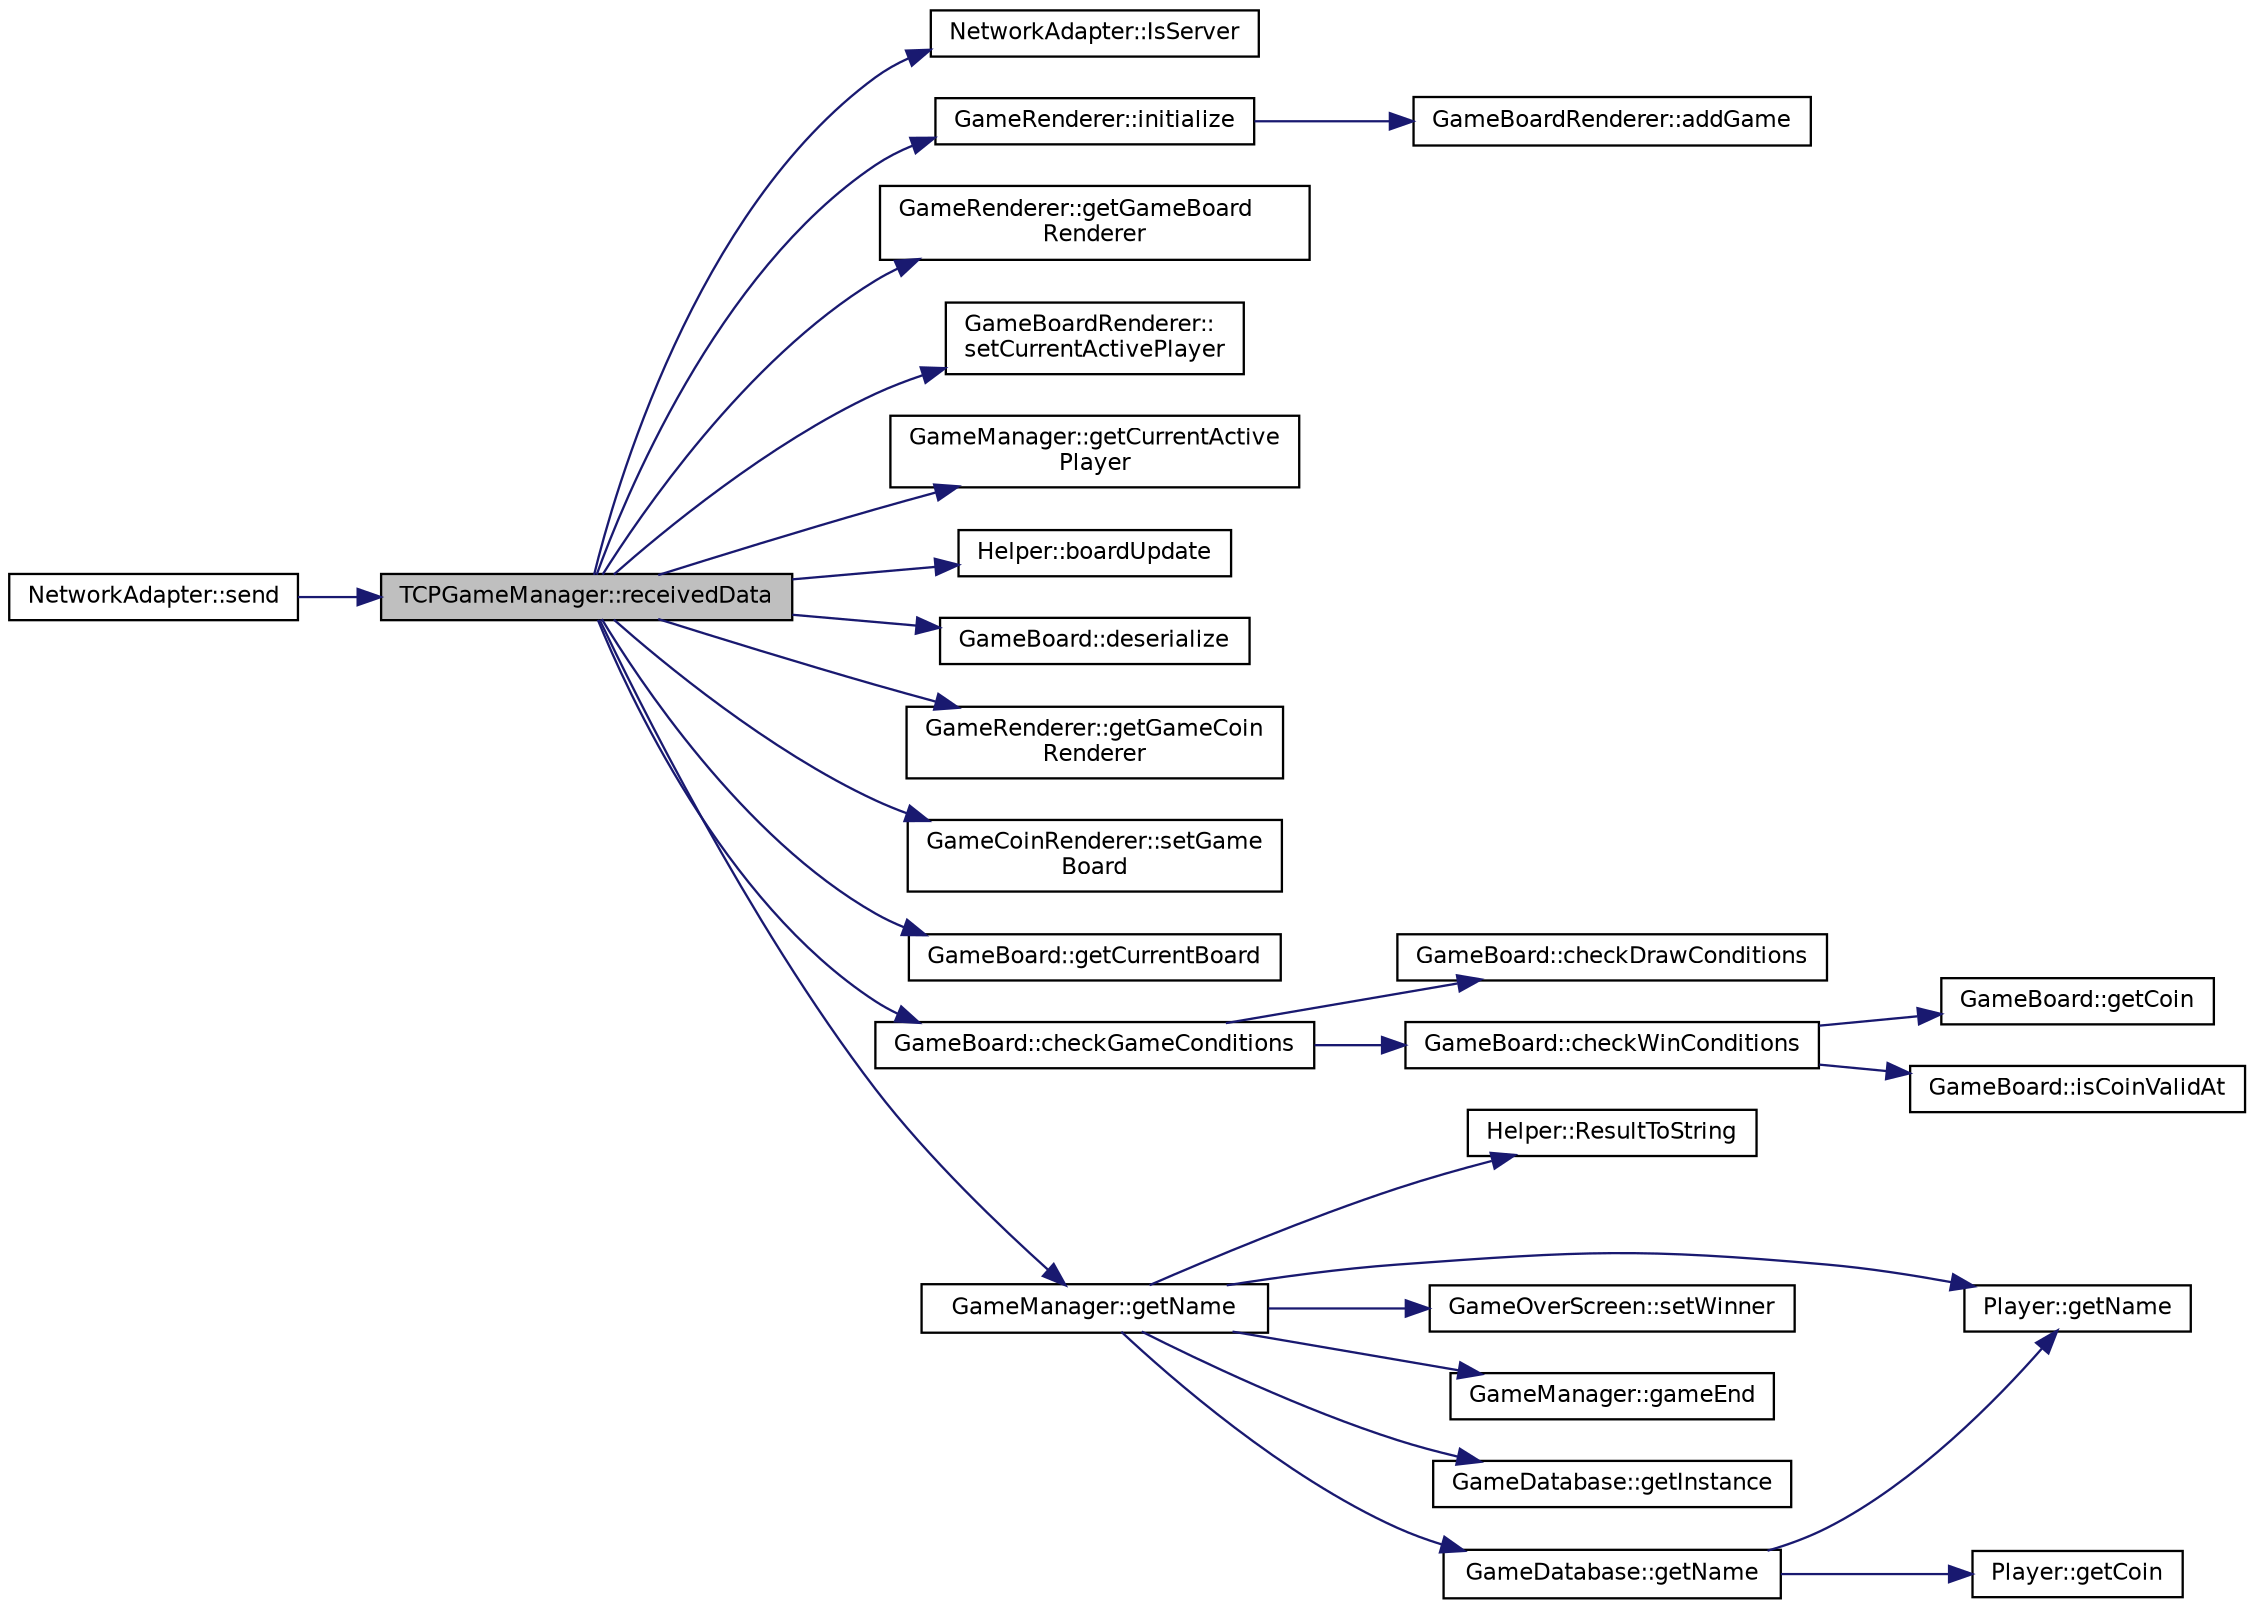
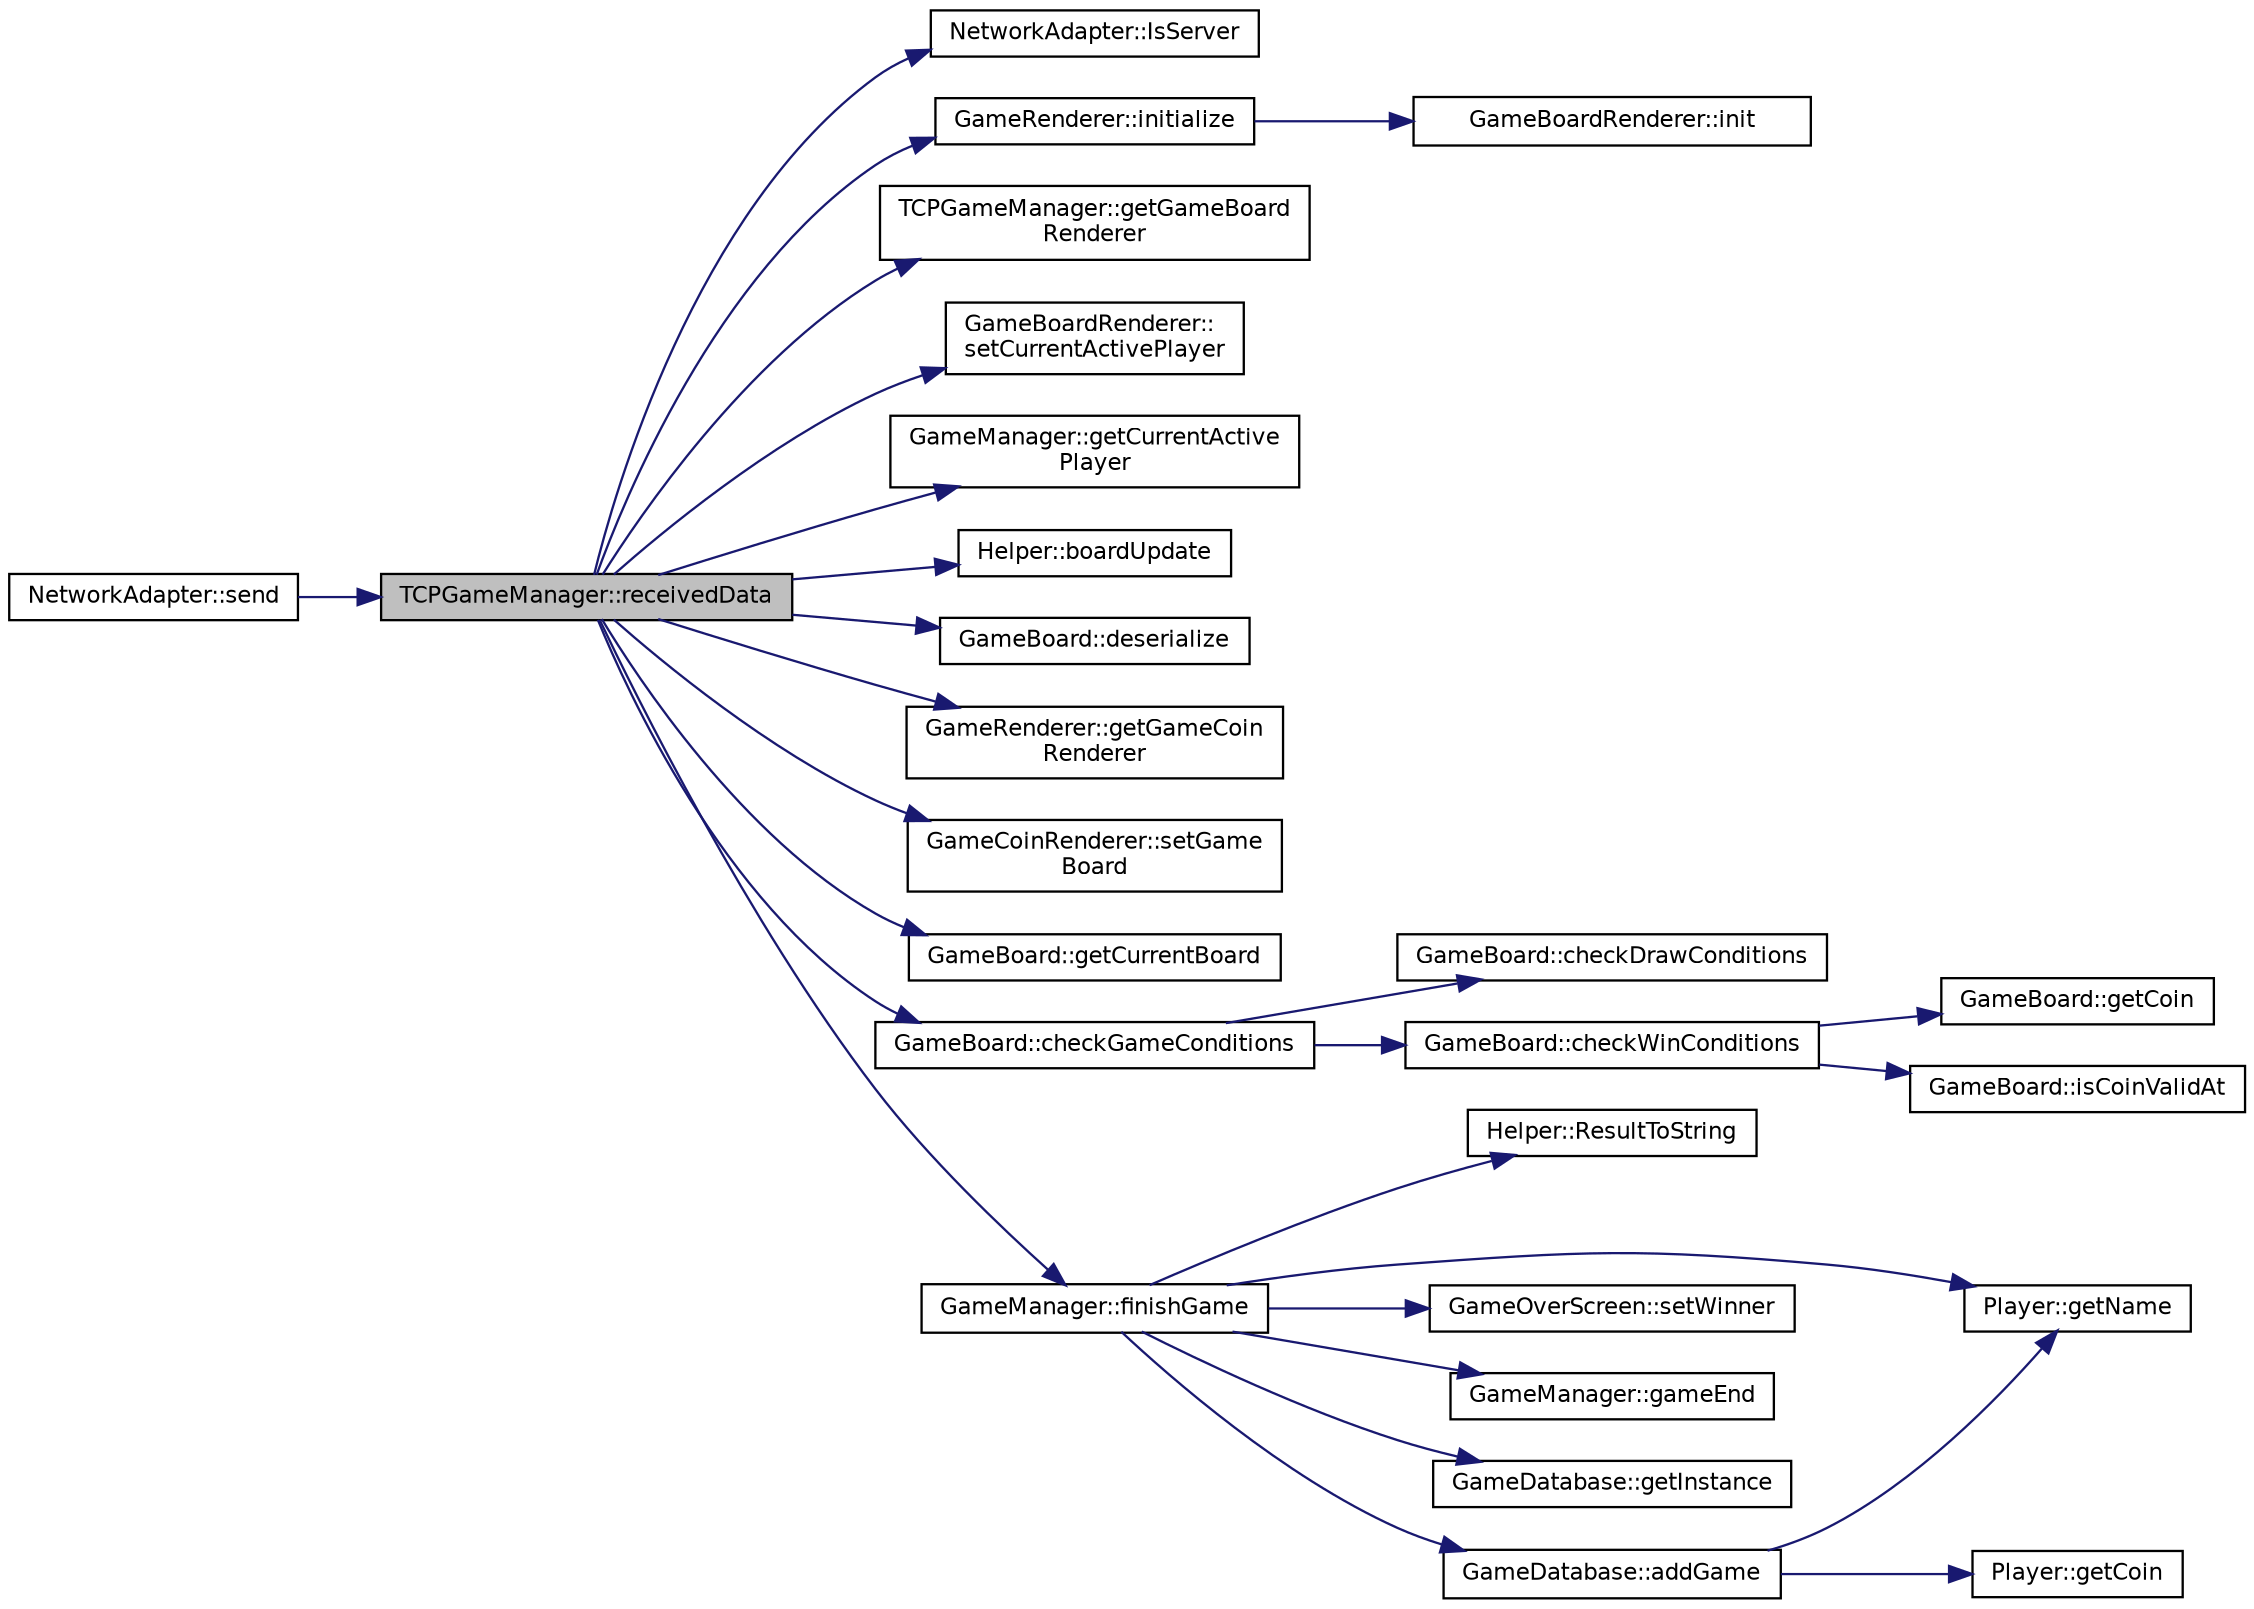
(1612, 121) -> (1612, 121)
(1095, 223) -> (1095, 223)
(1095, 1308) -> (1095, 1308)
(1612, 1574) -> (1612, 1574)
